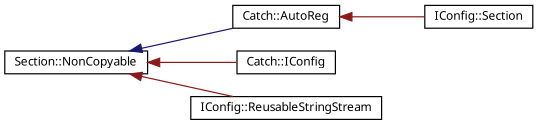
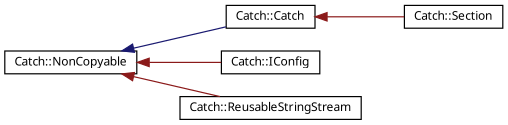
(286, 17) -> (271, 17)
(479, 17) -> (454, 17)
(76, 62) -> (71, 62)
(286, 108) -> (271, 108)
